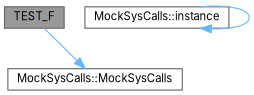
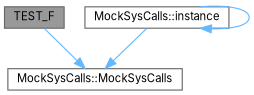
none -> (130, 44)
